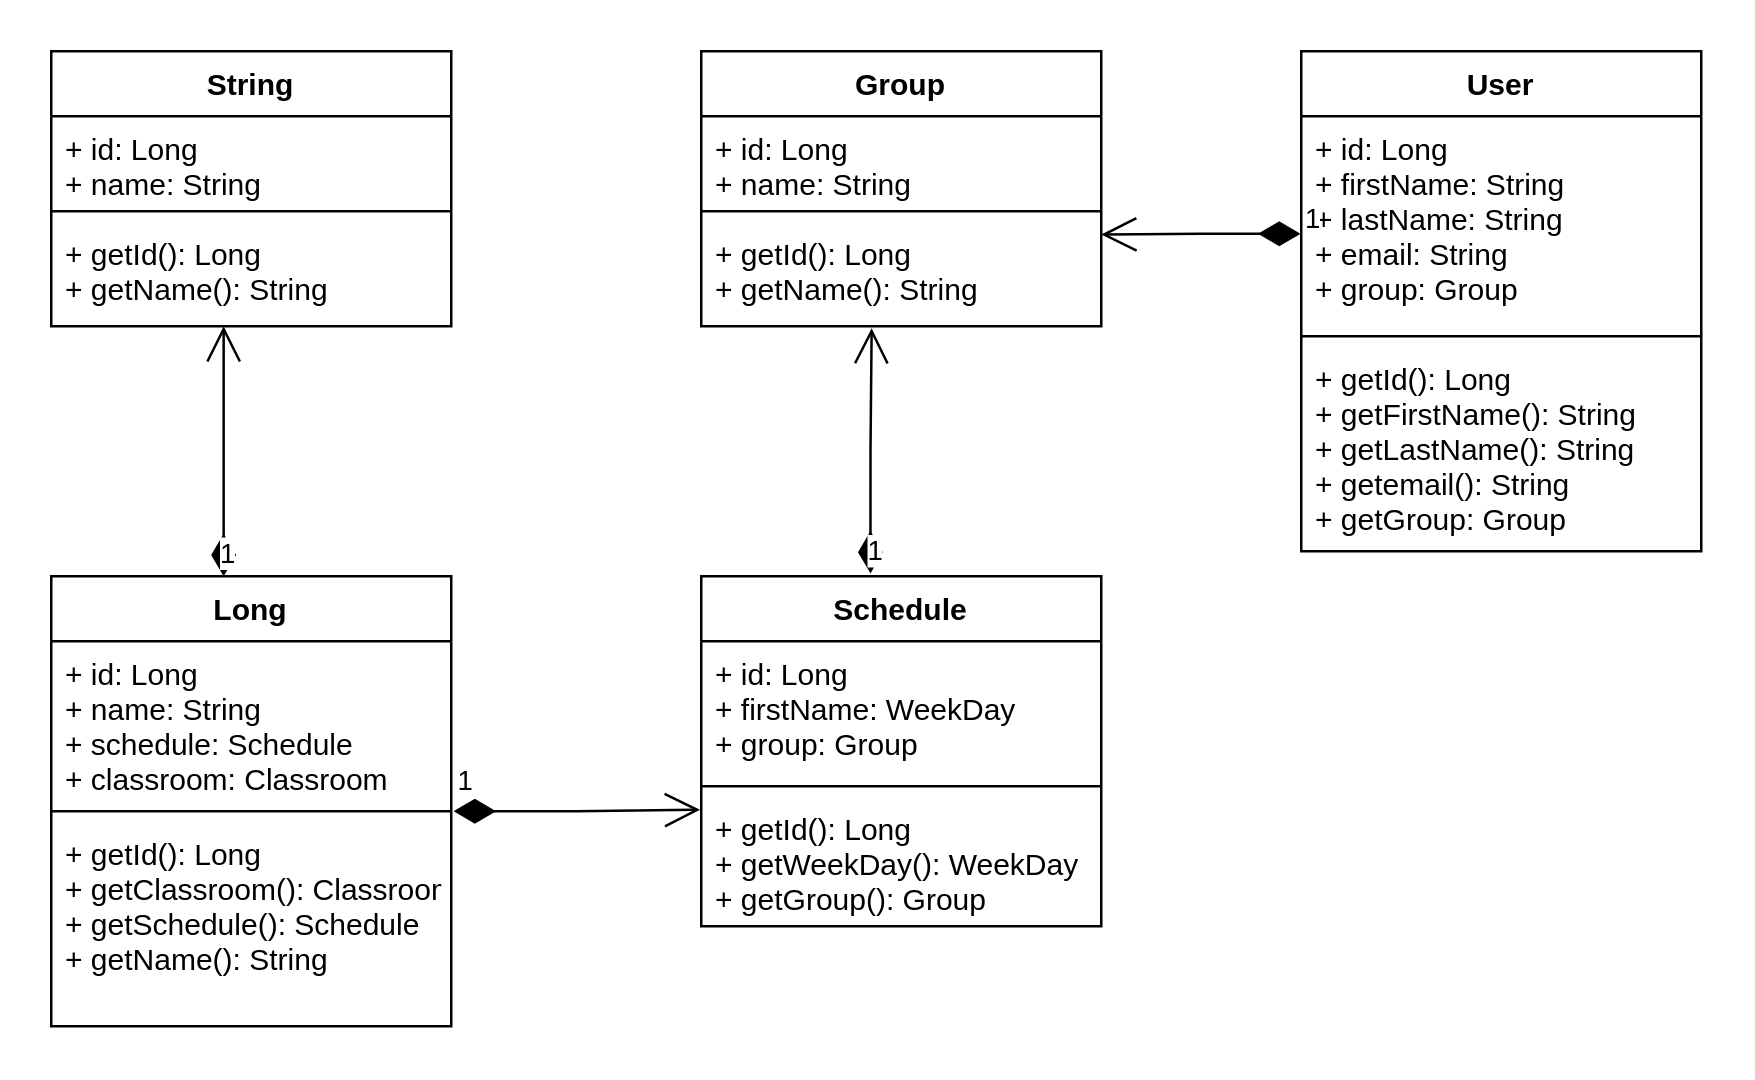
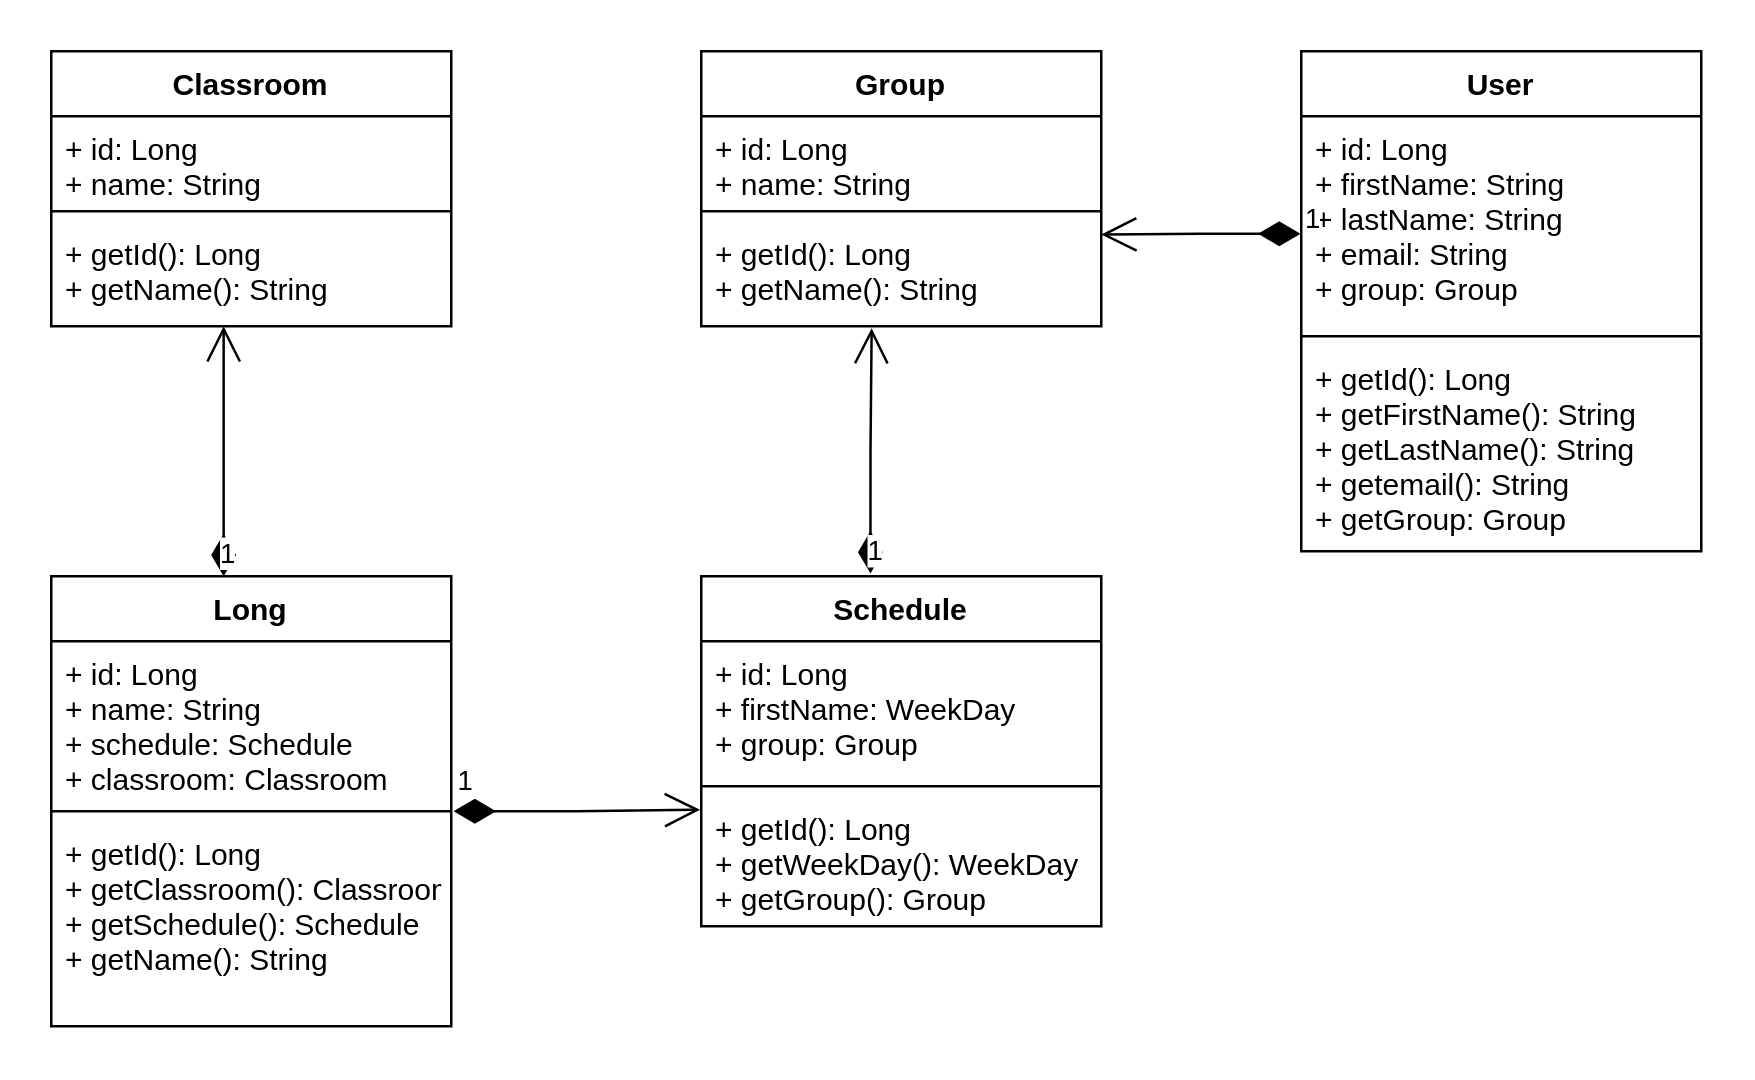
(250, 85) -> (250, 85)
